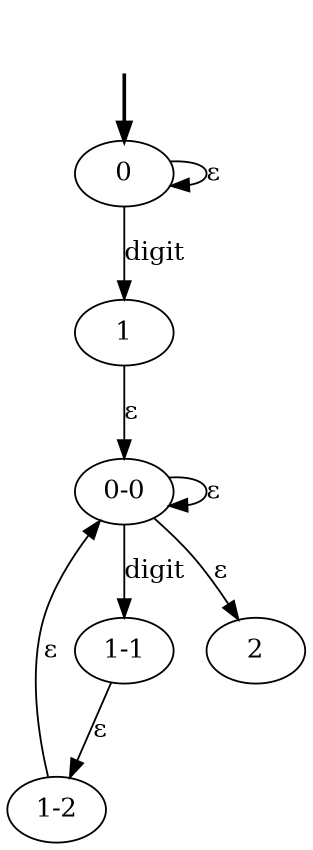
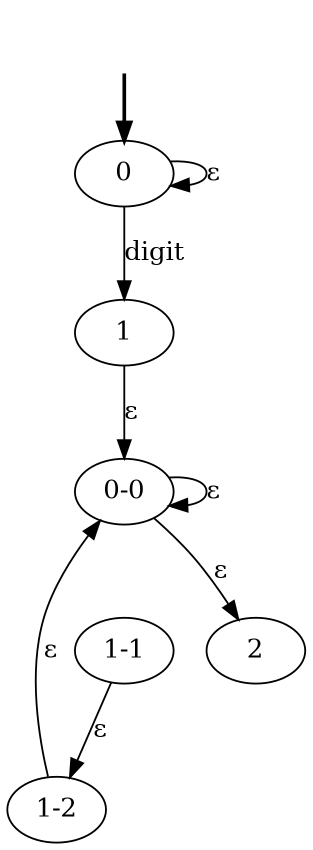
(124, 562) -> none
